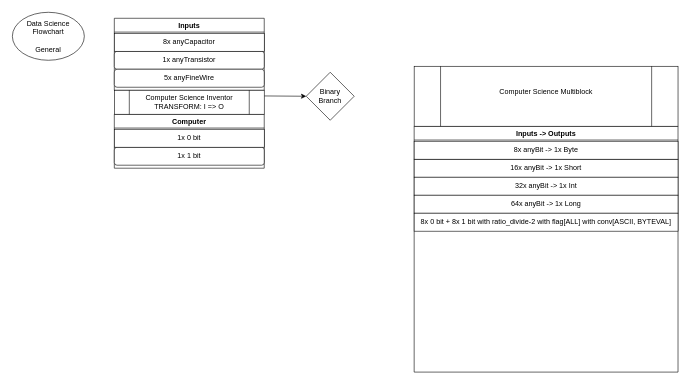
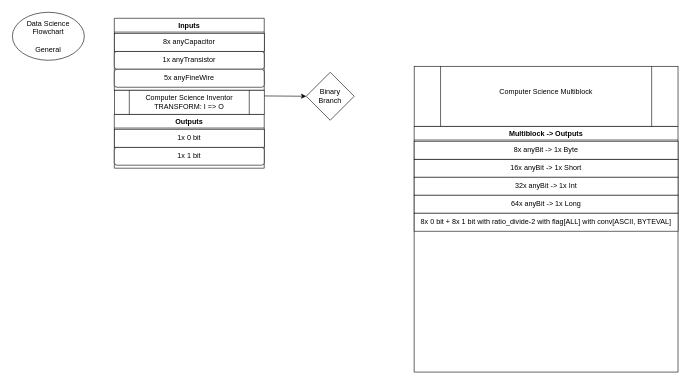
(189, 122) -> (189, 122)
(546, 134) -> (546, 134)
